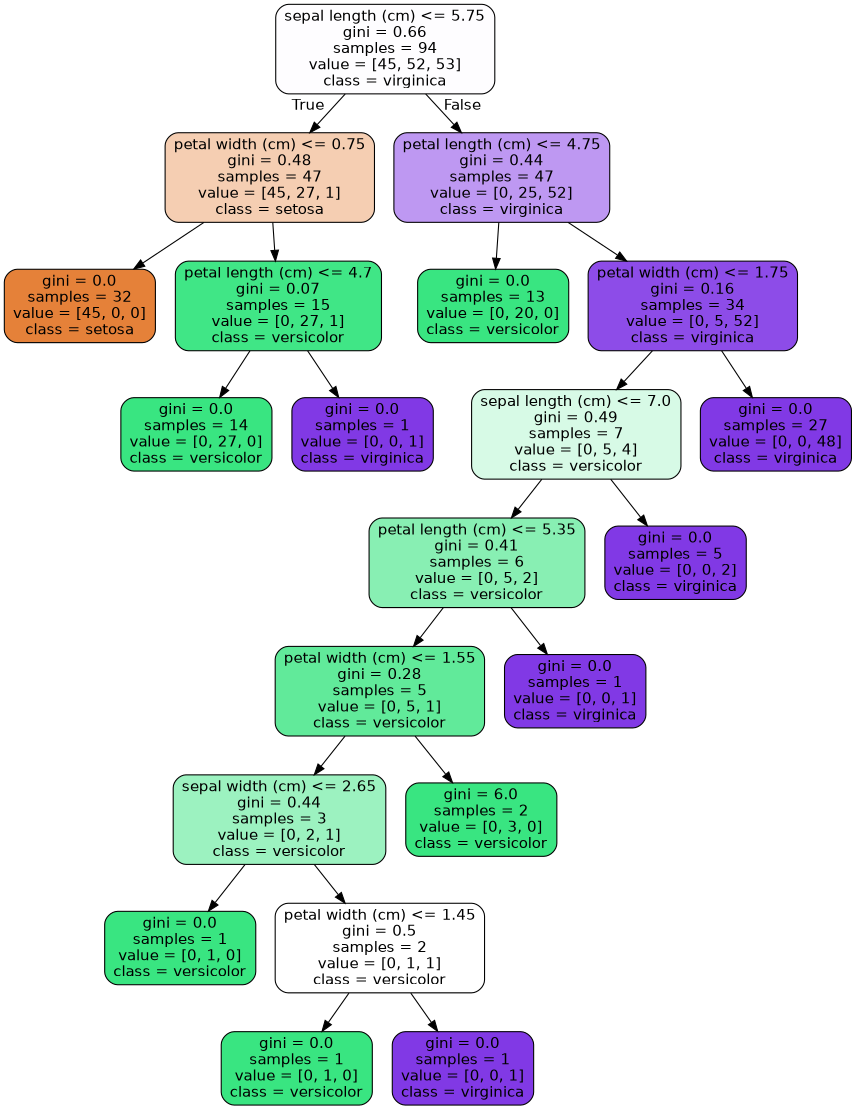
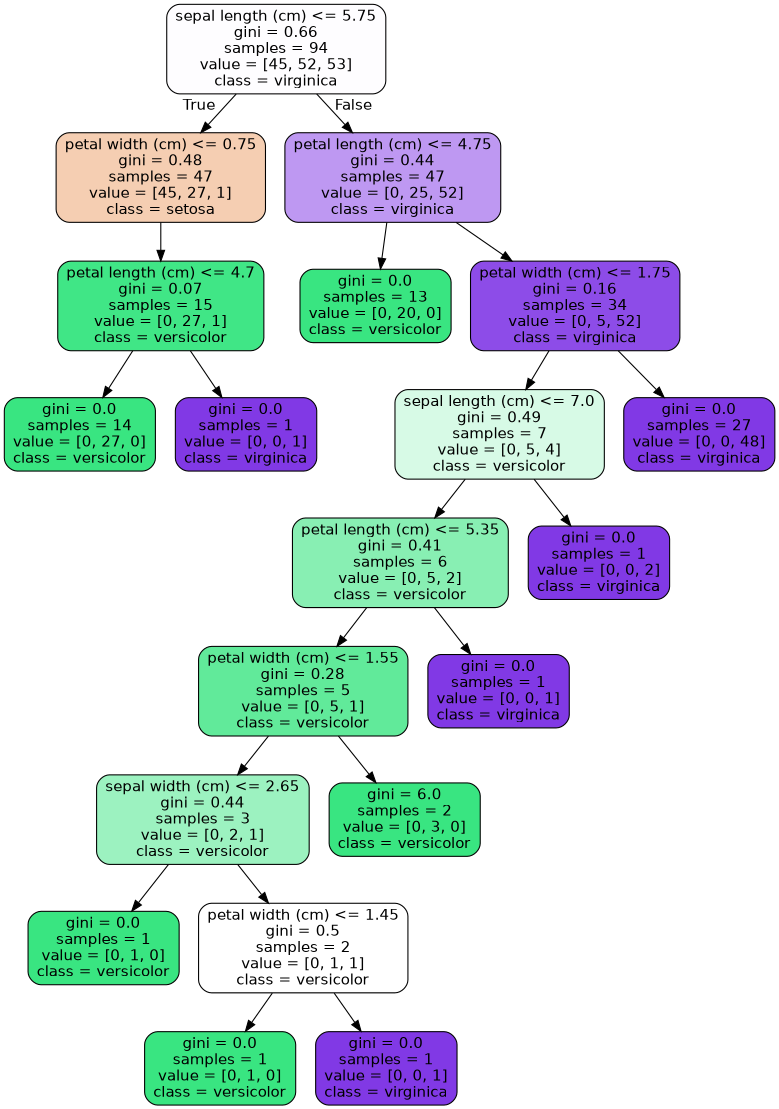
(80, 306) -> none
(676, 563) -> (599, 563)
